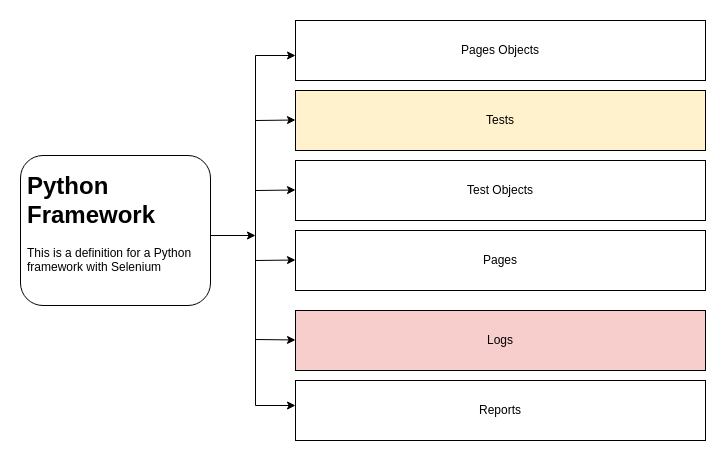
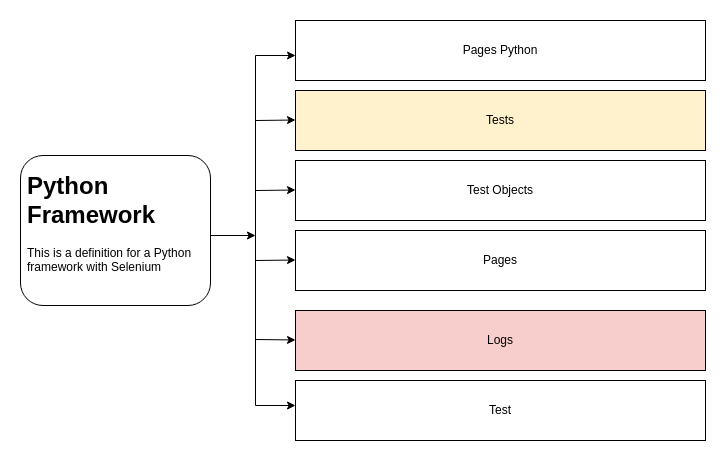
(501, 51) -> (501, 51)
(501, 411) -> (501, 411)
